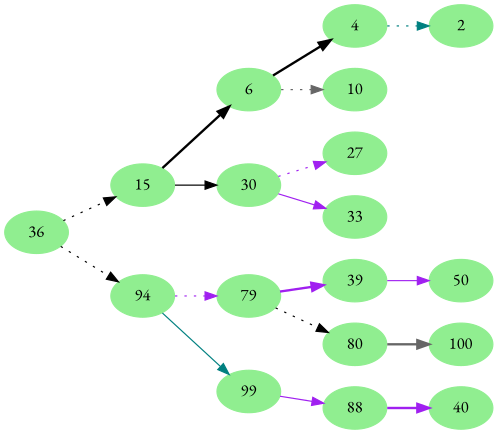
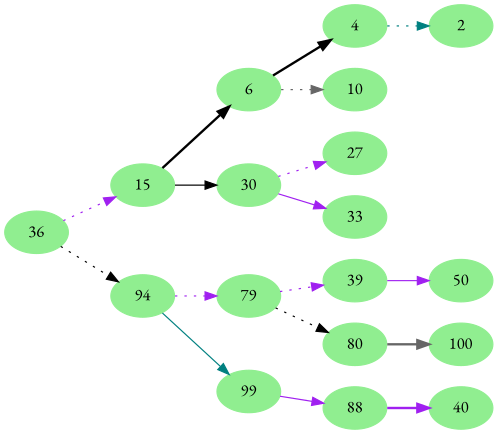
(84, 211) -> (84, 211)
(296, 289) -> (296, 289)
